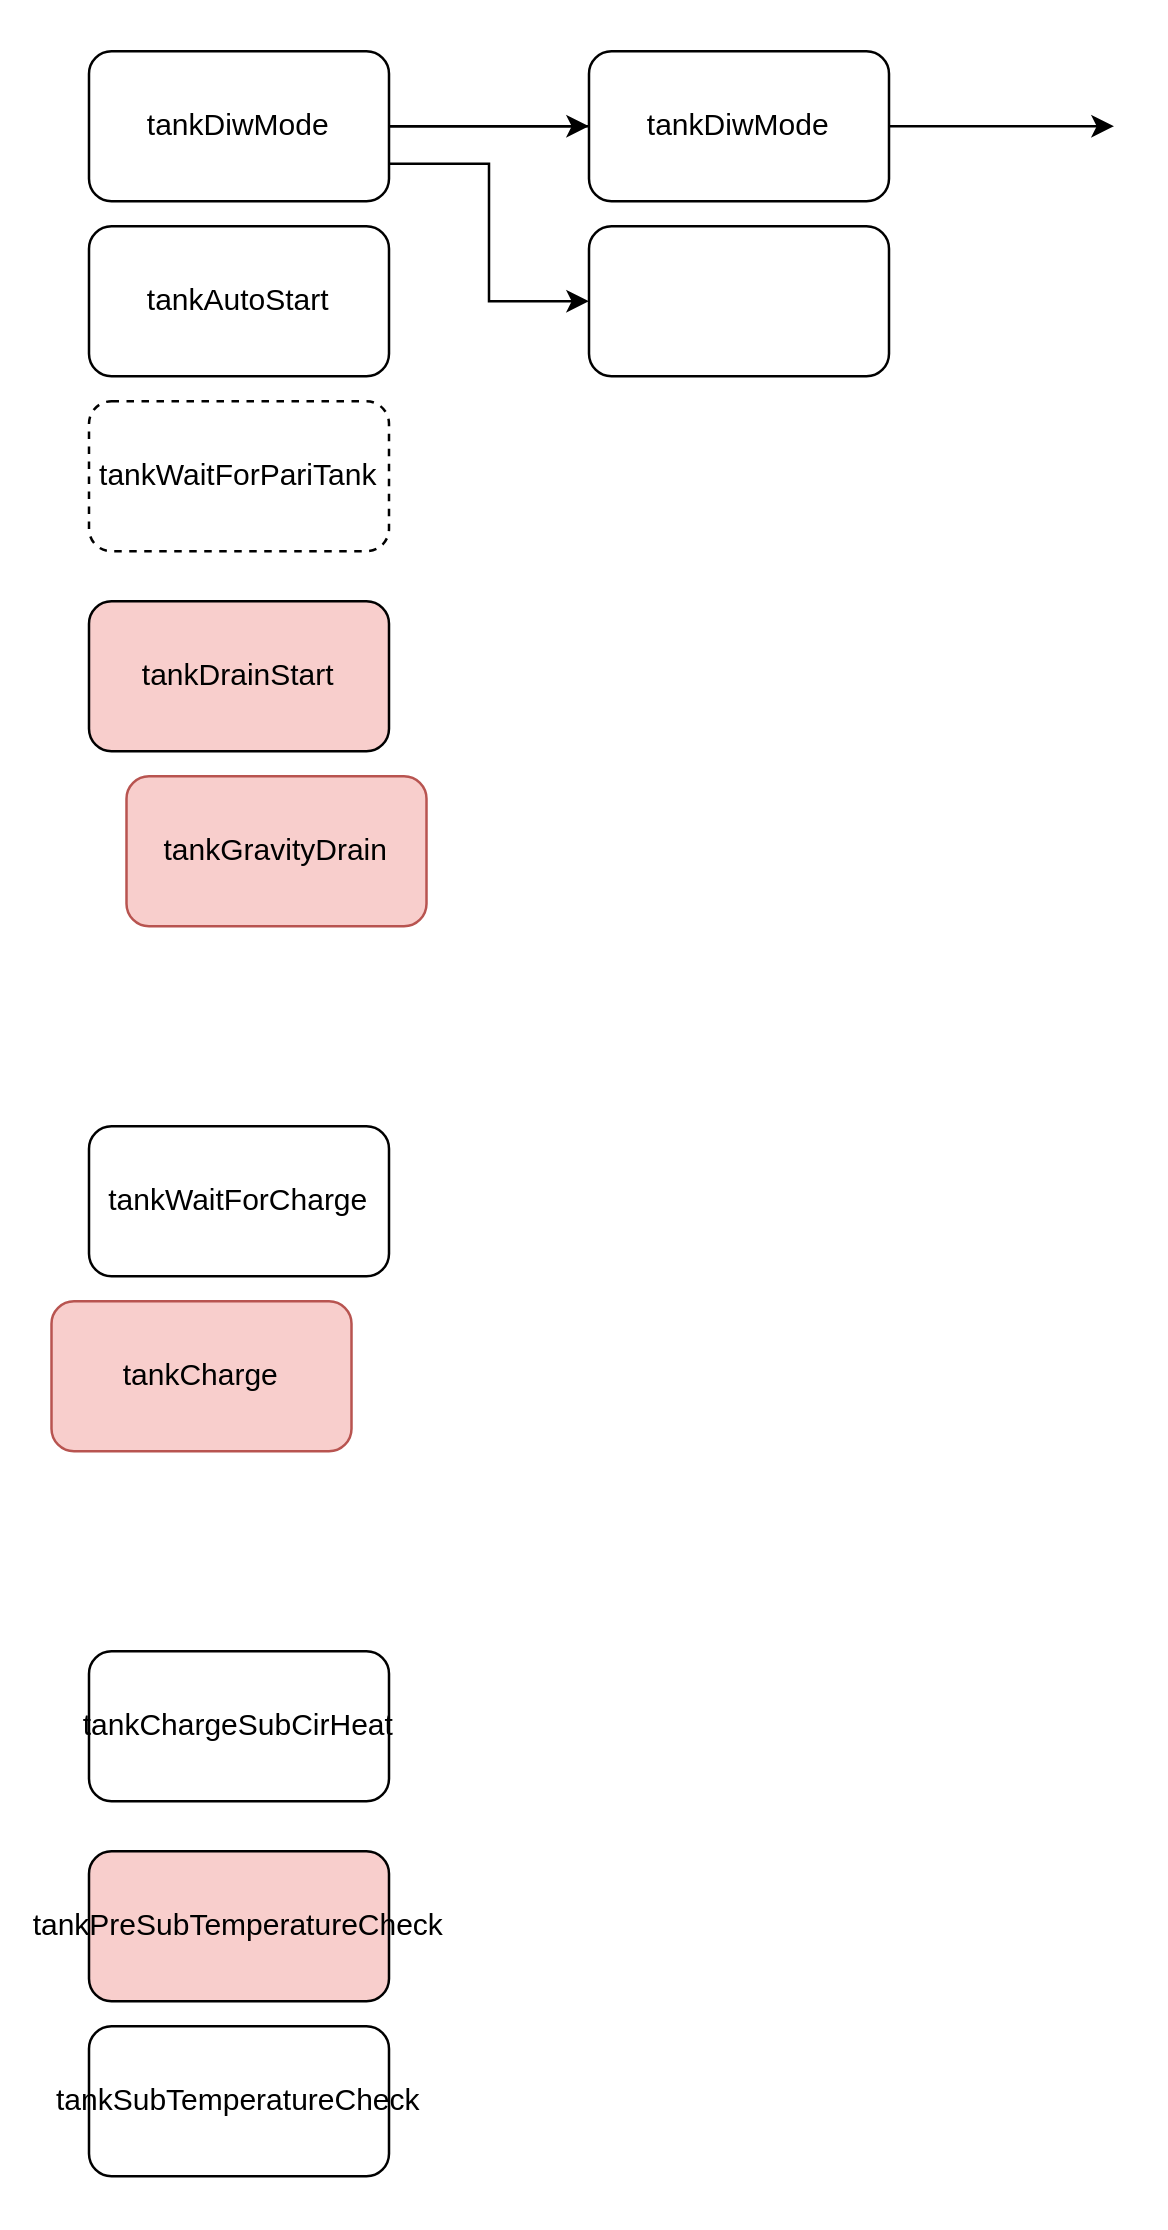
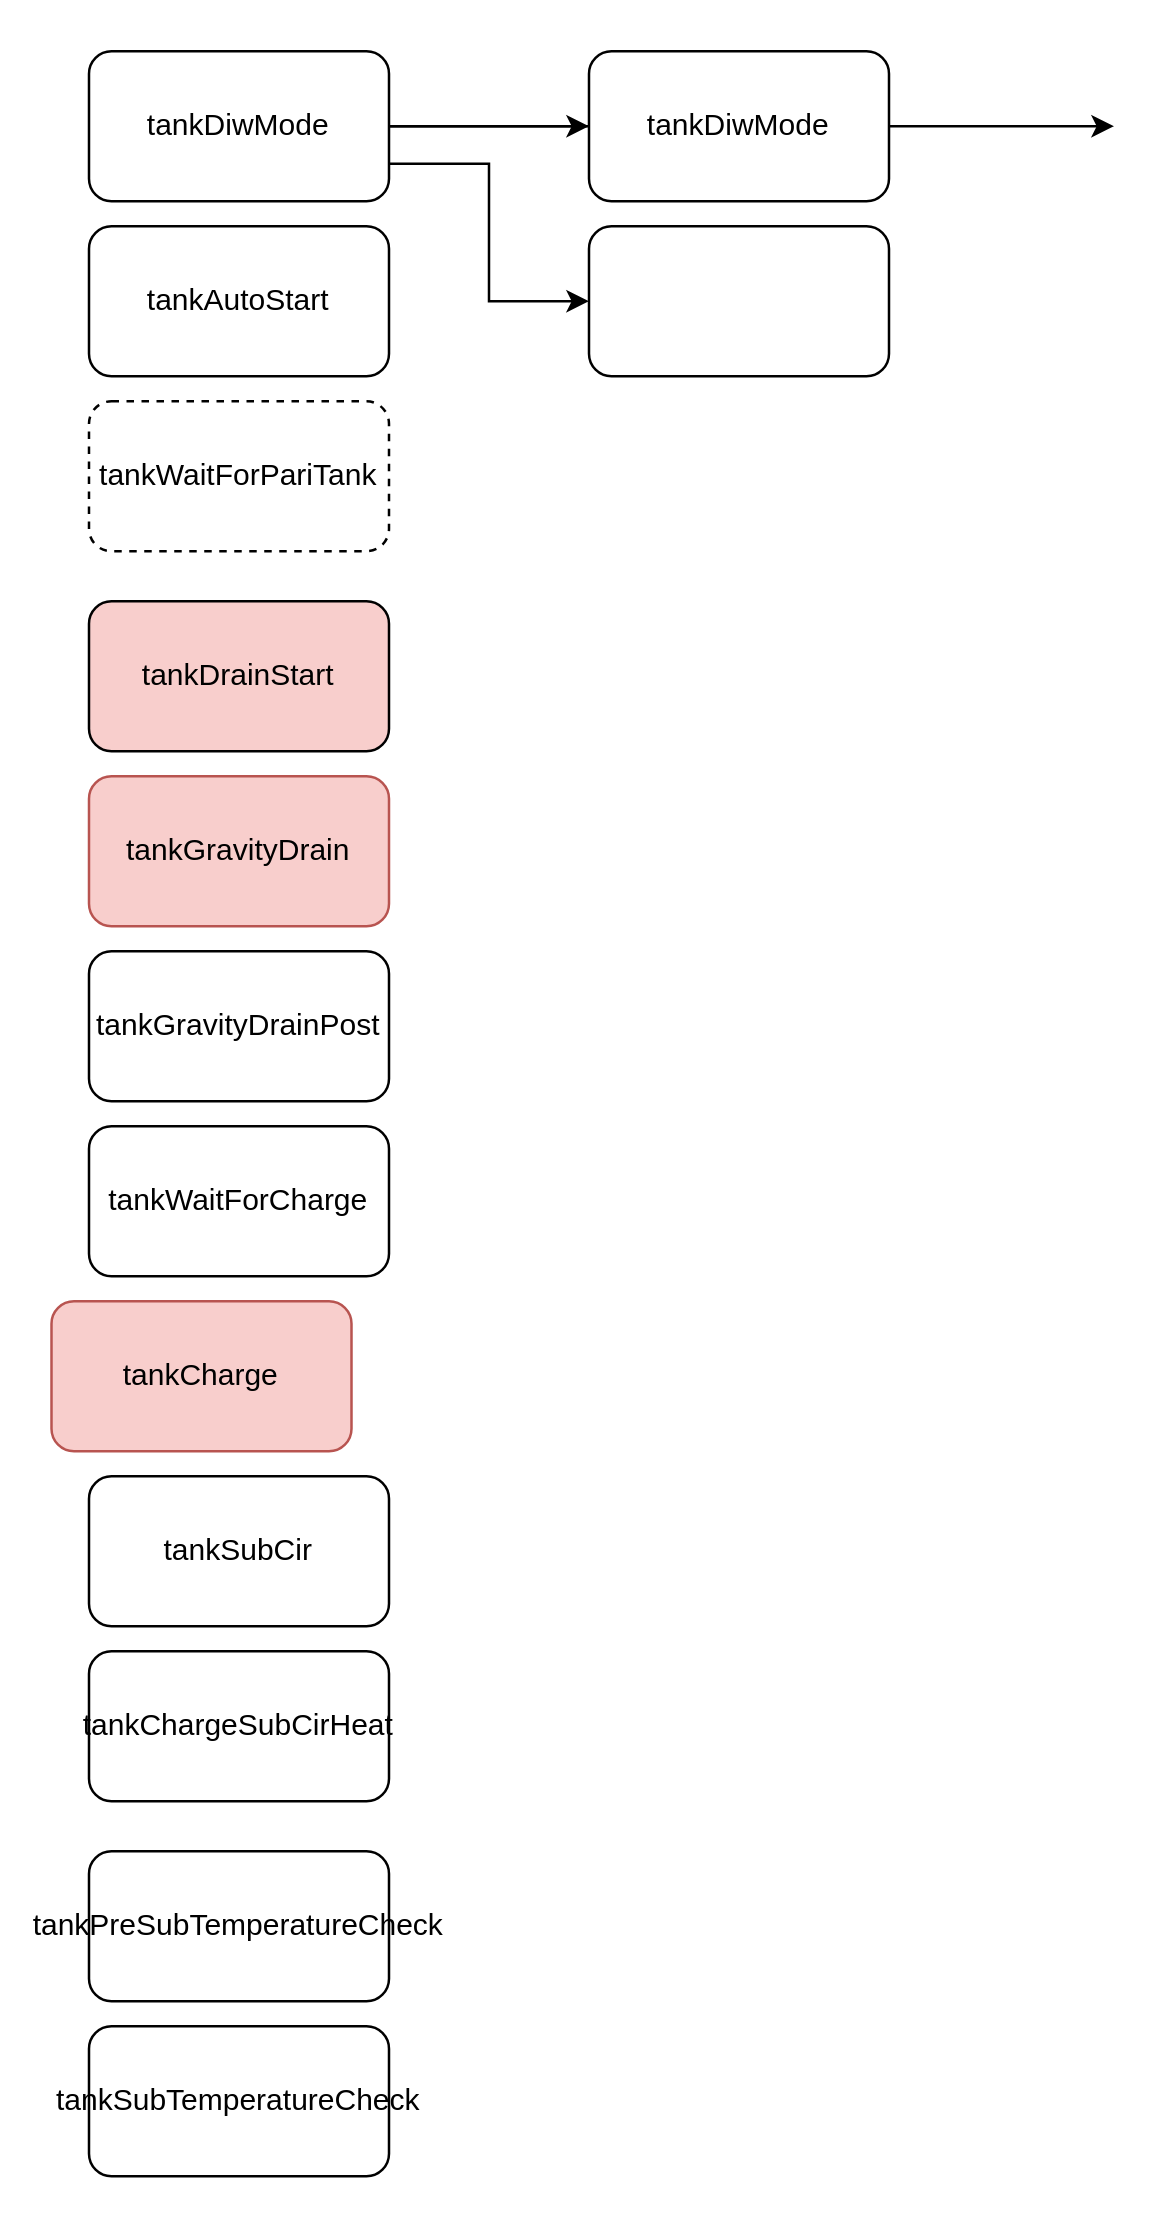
(276, 851) -> (239, 851)
none -> (239, 1026)
none -> (239, 1551)
(239, 1926) -> (239, 1926)
